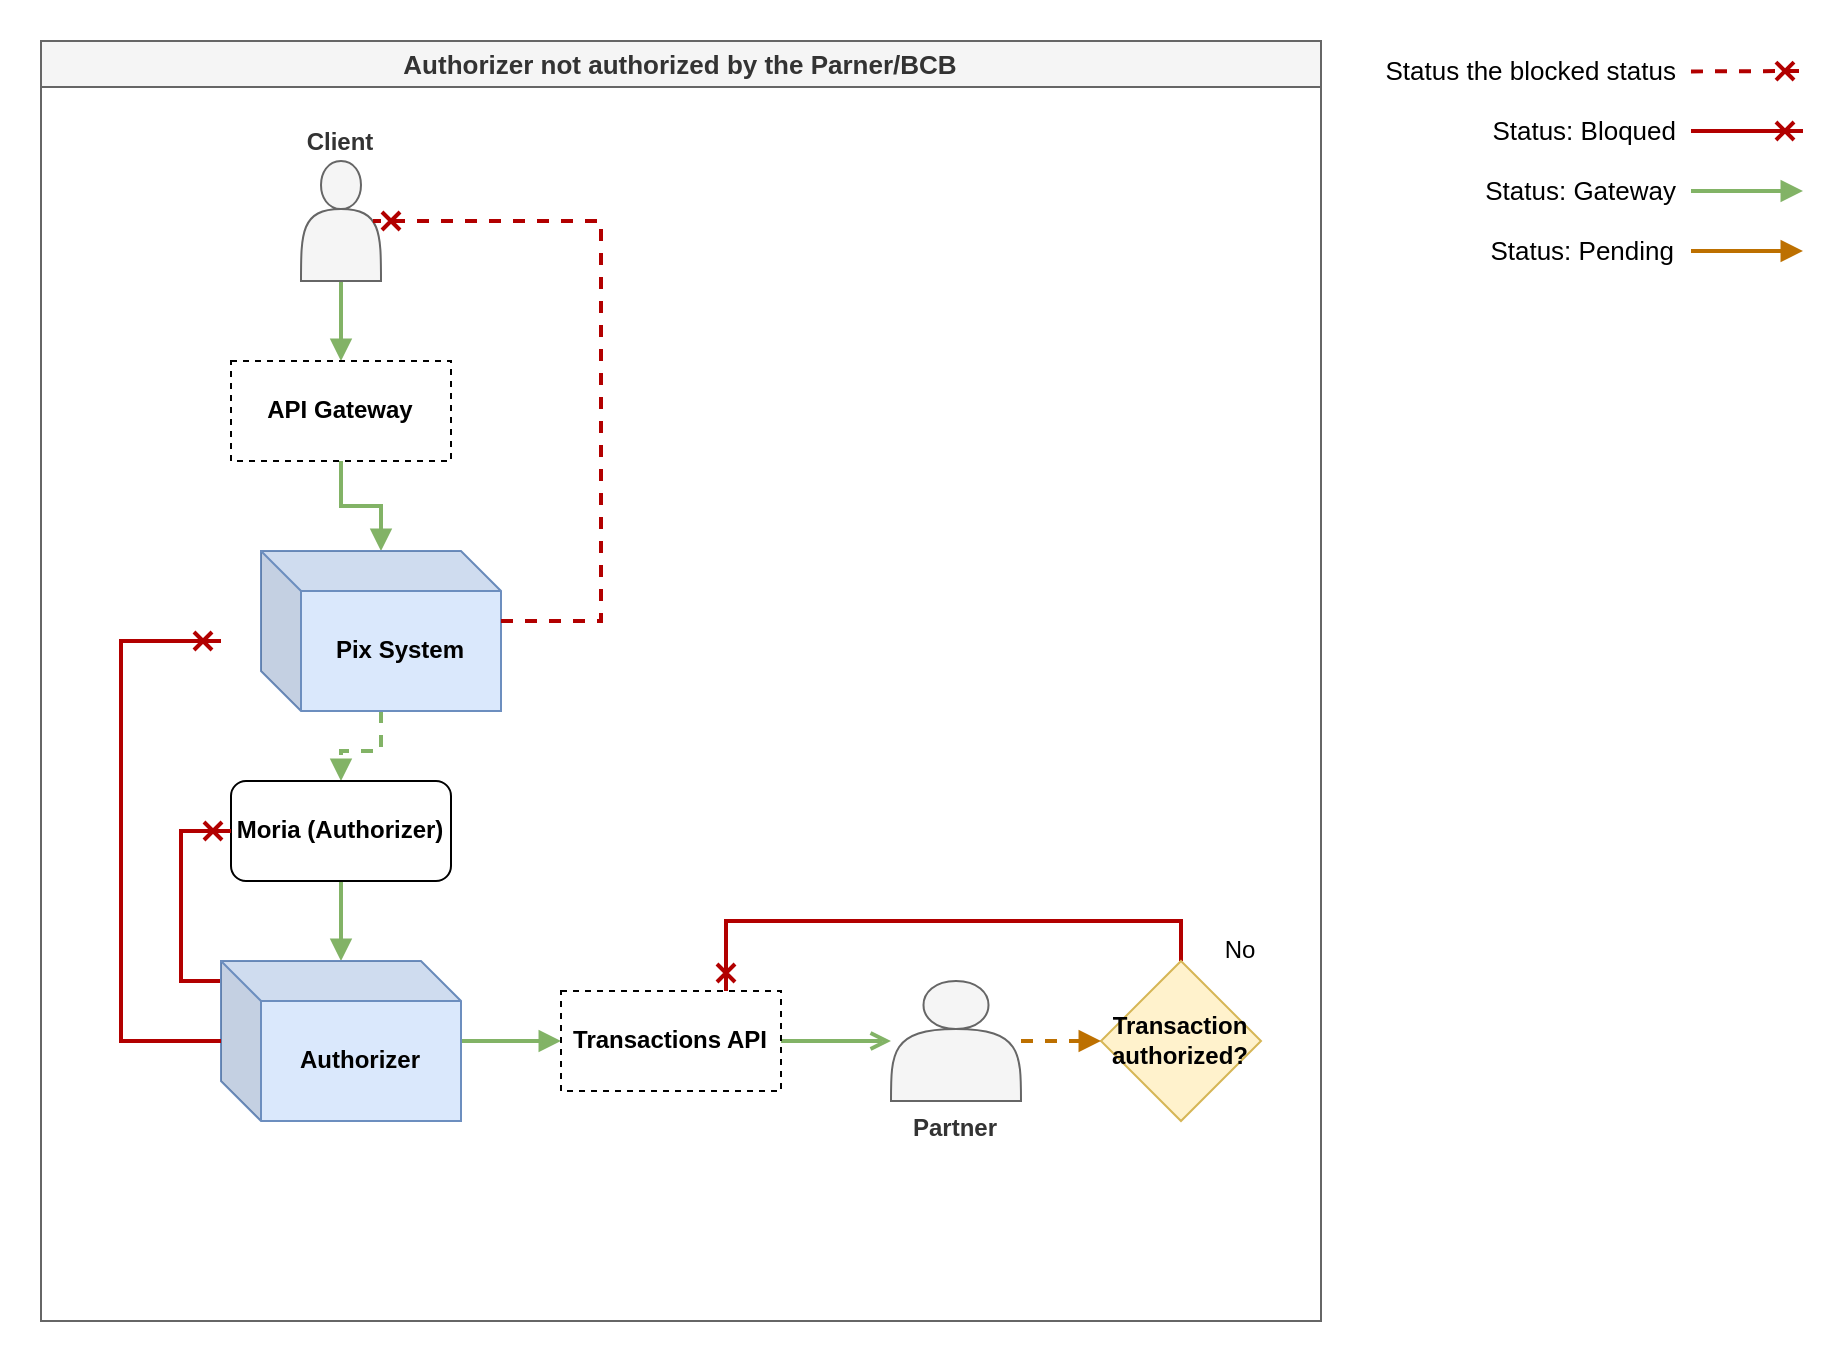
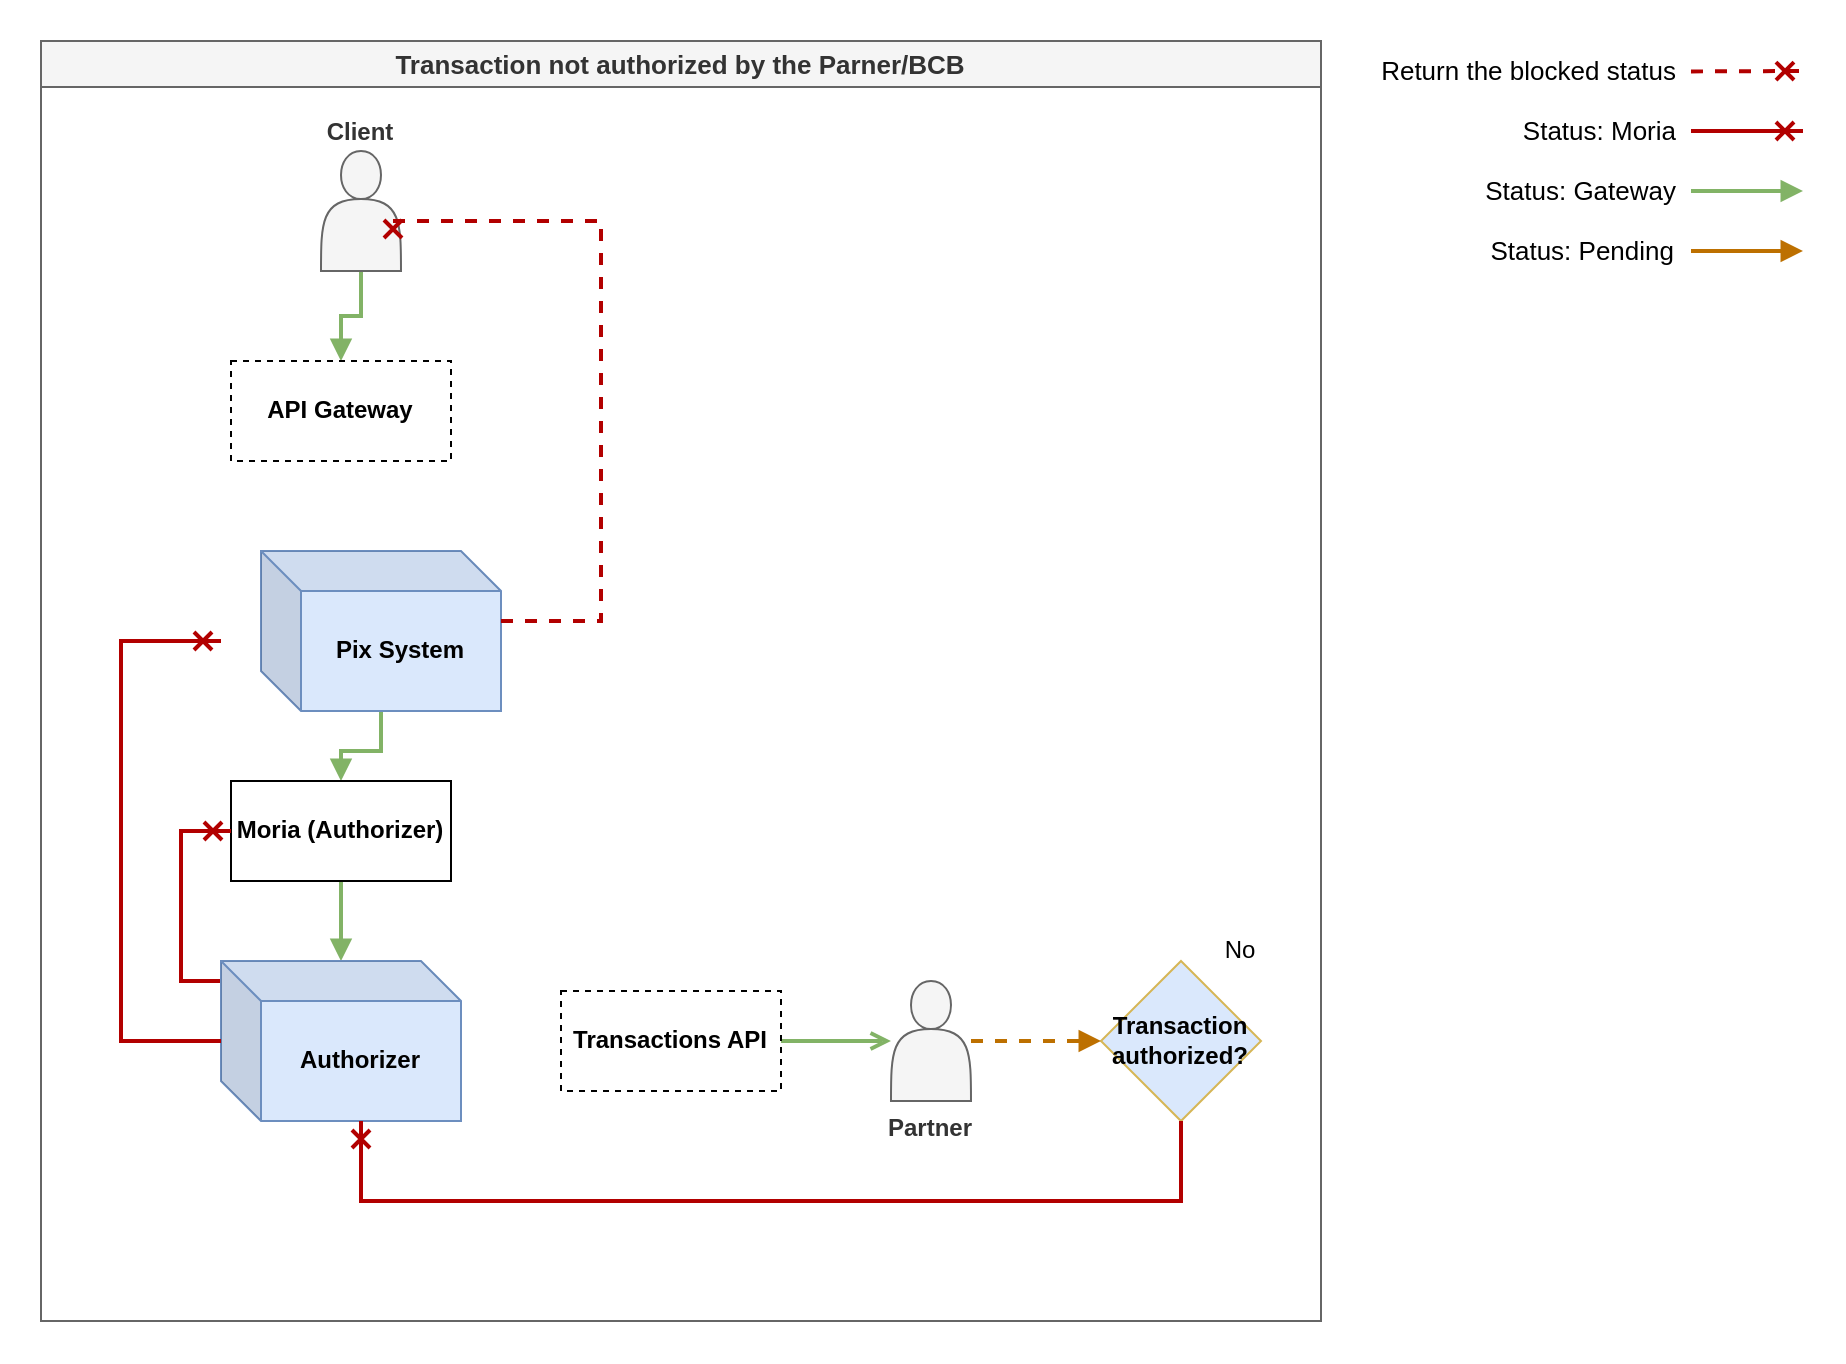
(681, 65) -> (681, 65)
(1529, 71) -> (1529, 71)
(1578, 131) -> (1593, 131)
(341, 221) -> (361, 211)
(350, 506) -> none
(379, 751) -> (379, 751)
(341, 831) -> (341, 831)
(939, 921) -> none
(500, 1041) -> none
(956, 1041) -> (931, 1041)
(1181, 1041) -> (1181, 1041)
none -> (771, 1201)
